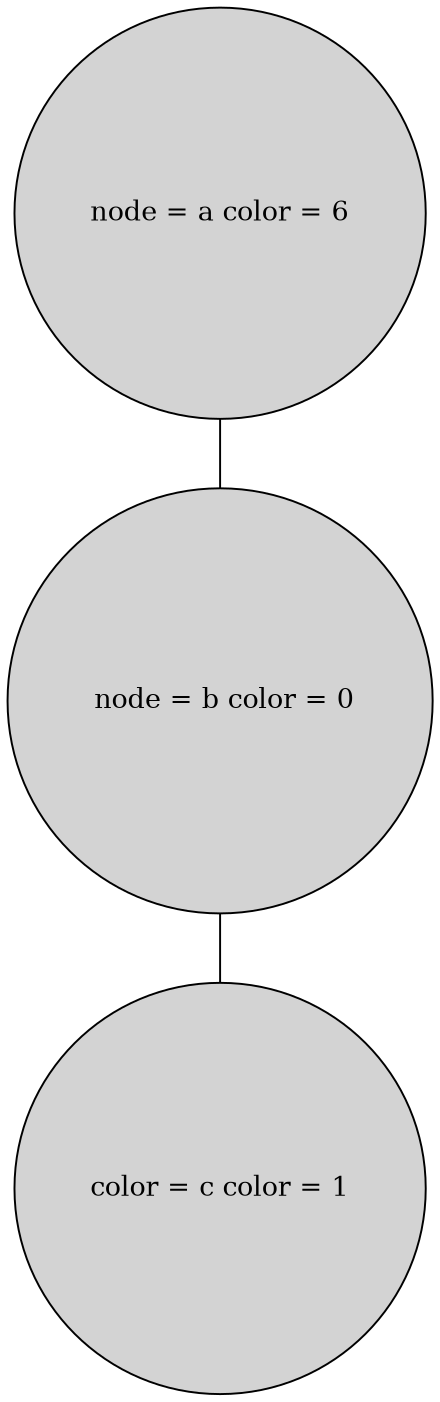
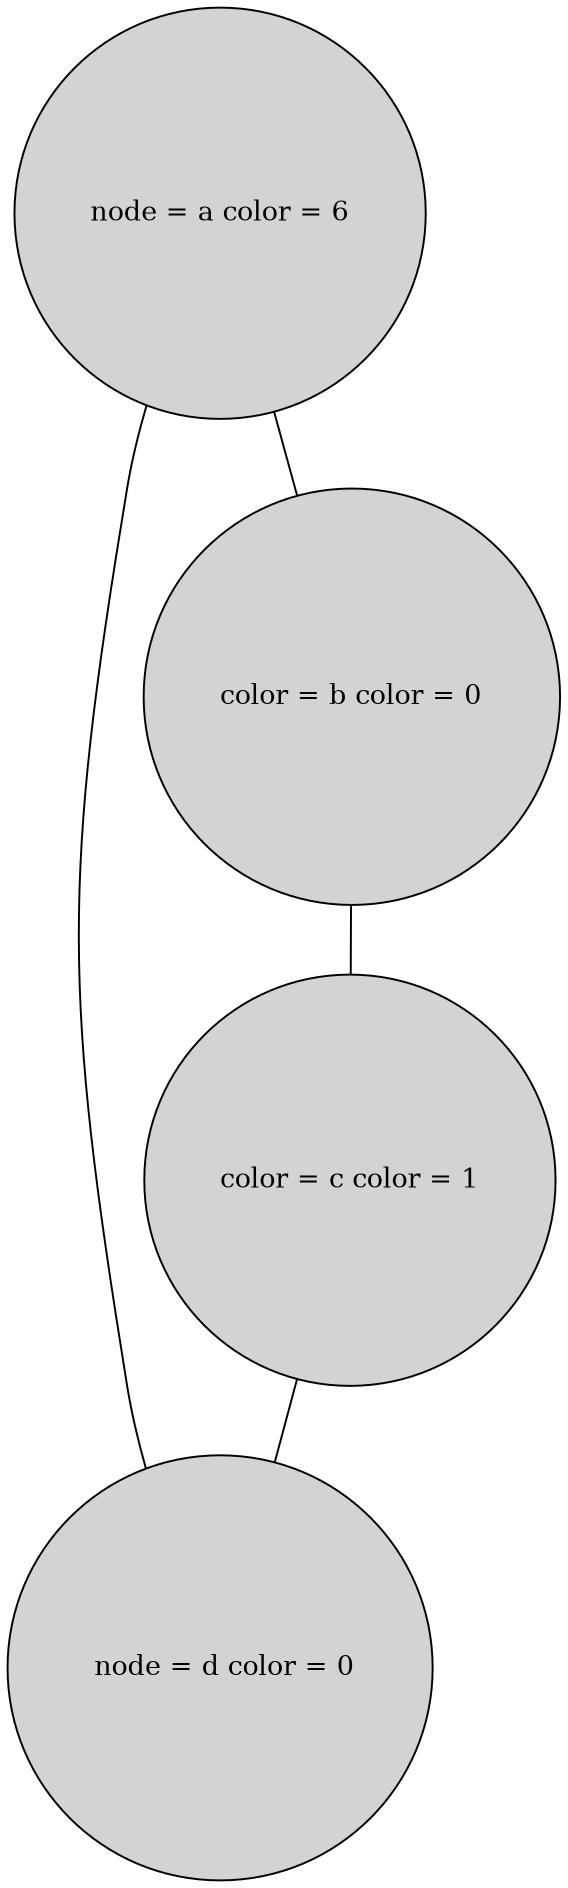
(220, 701) -> (352, 697)
none -> (220, 1668)
